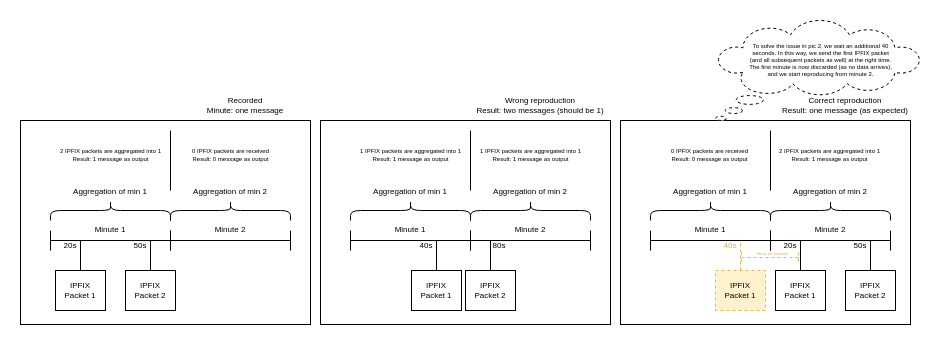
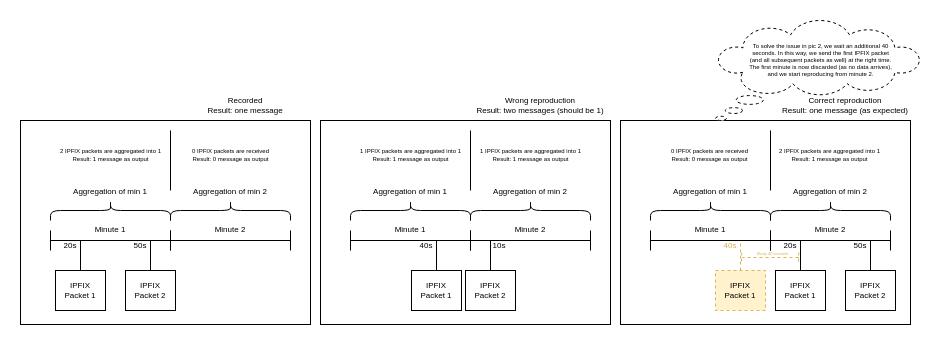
(246, 106) -> (246, 106)
(500, 246) -> (500, 246)
